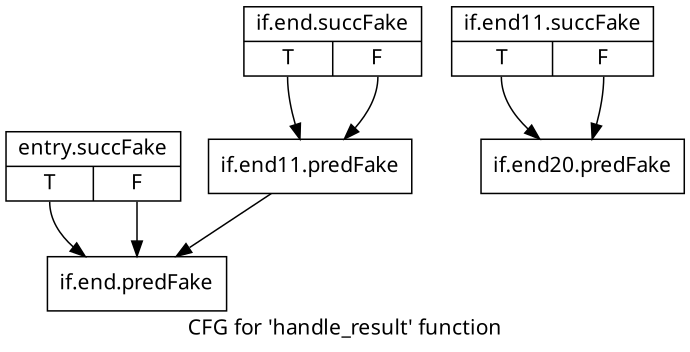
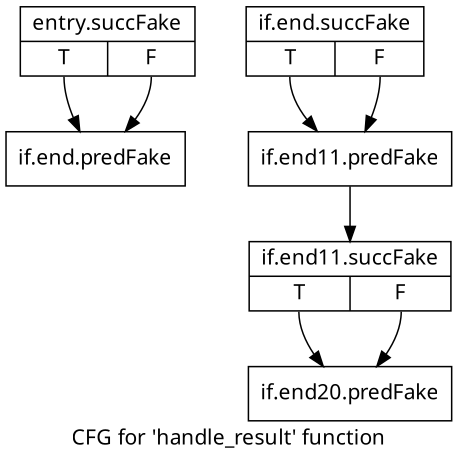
(230, 221) -> (350, 206)
